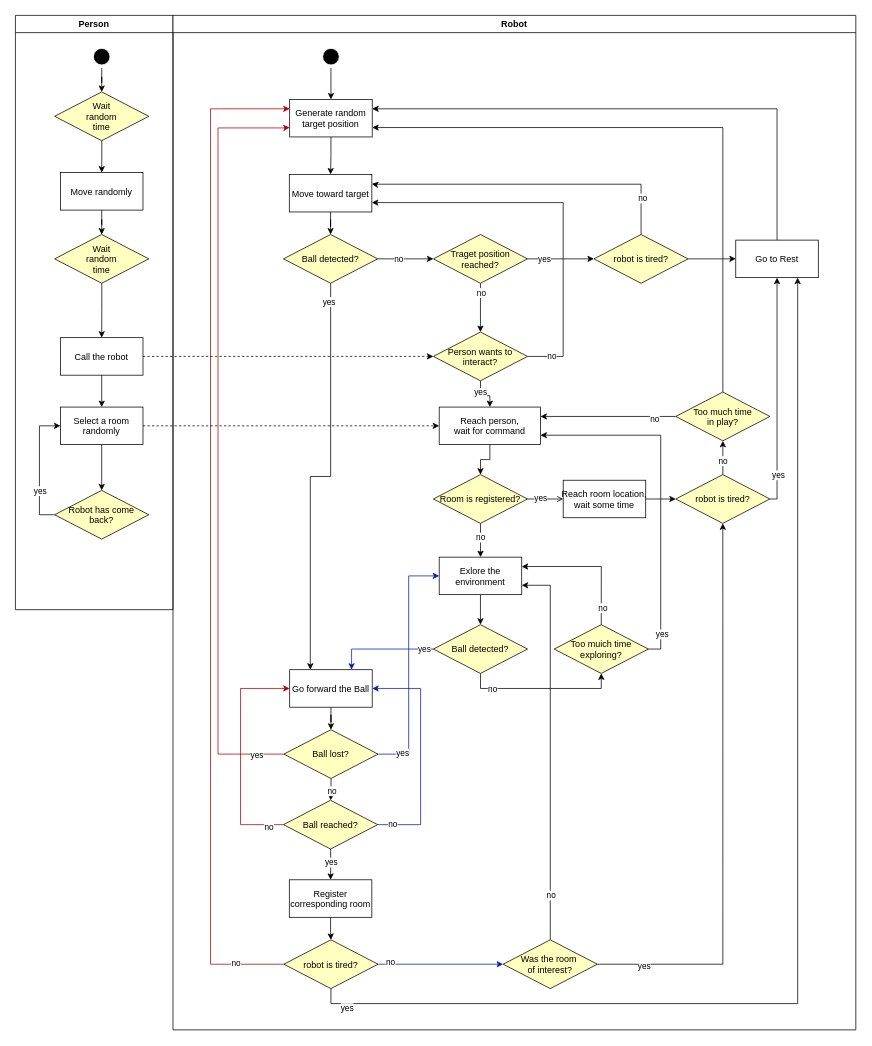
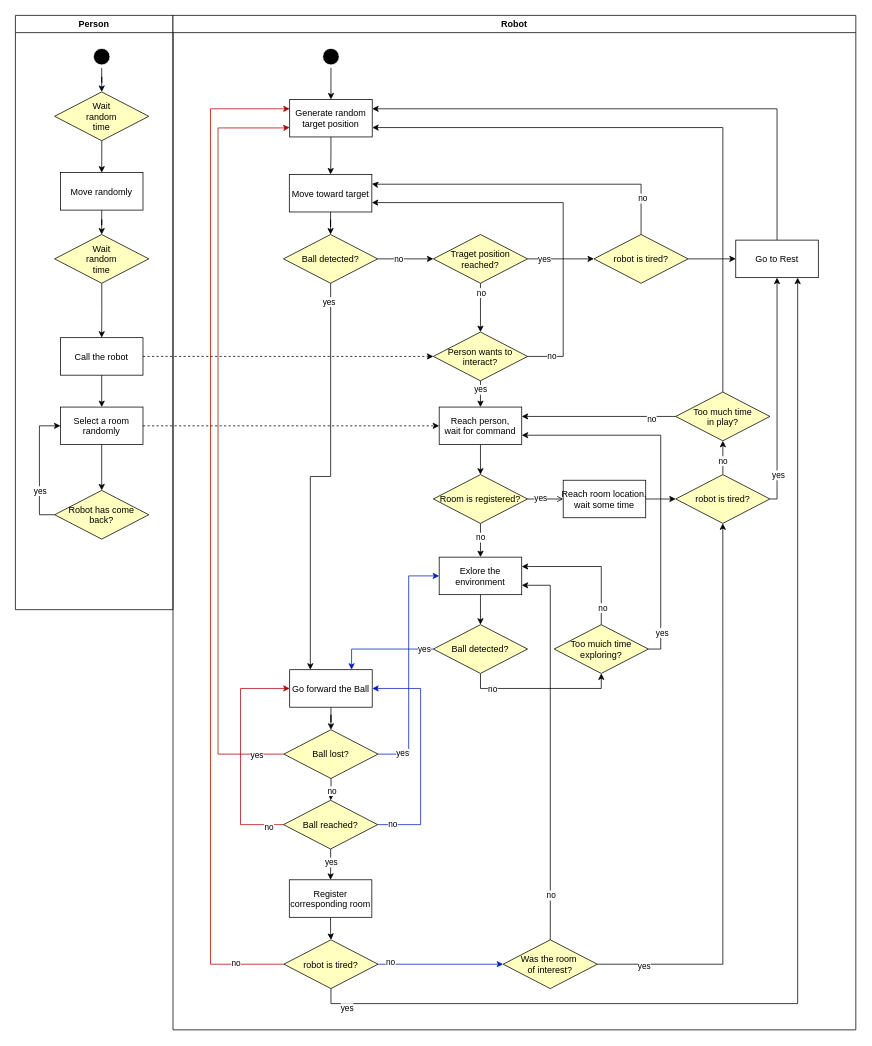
(490, 426) -> (480, 426)
